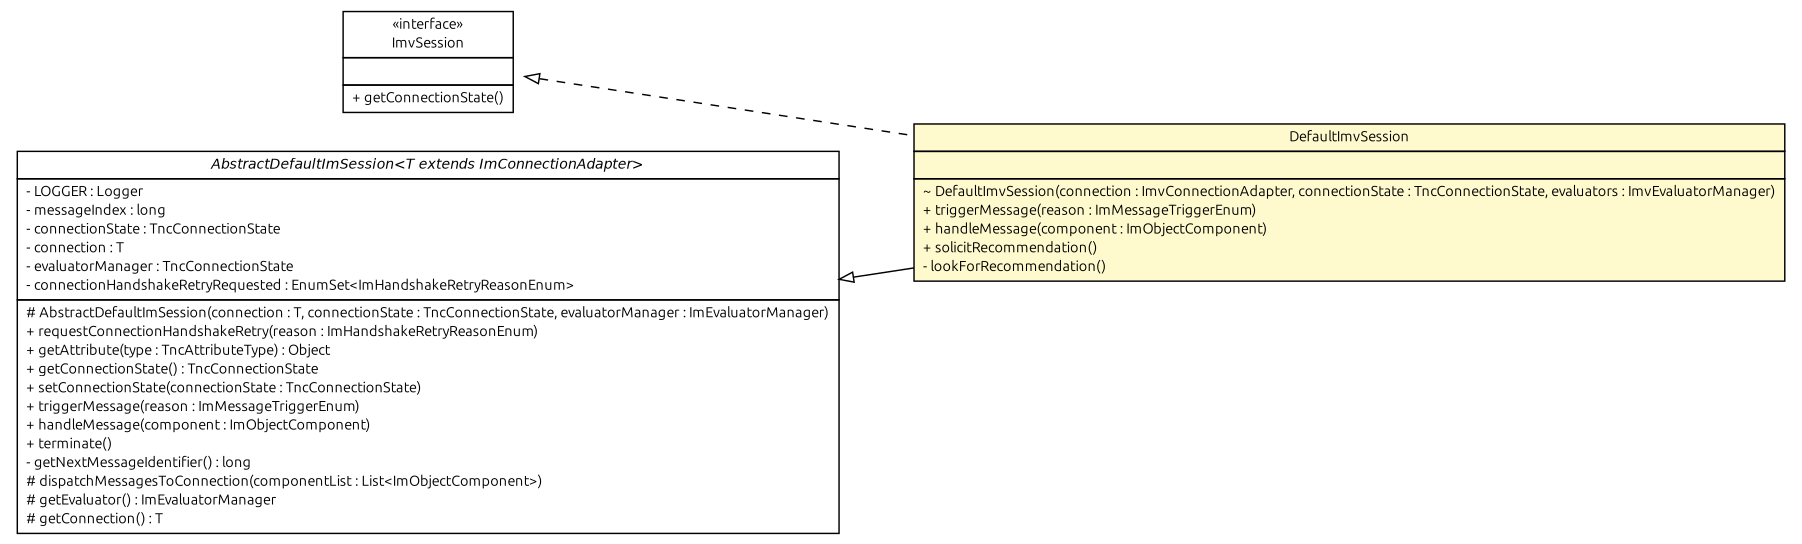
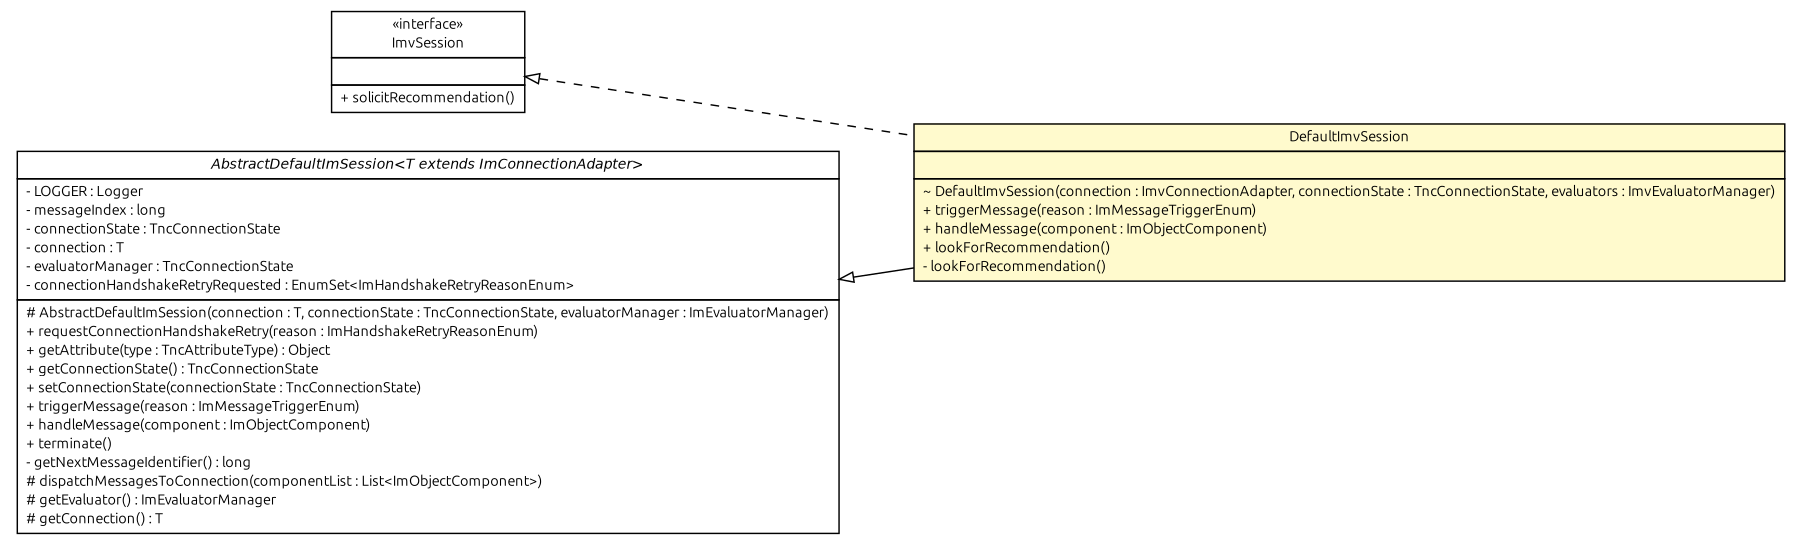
(428, 98) -> (428, 98)
(1011, 248) -> (1017, 248)
